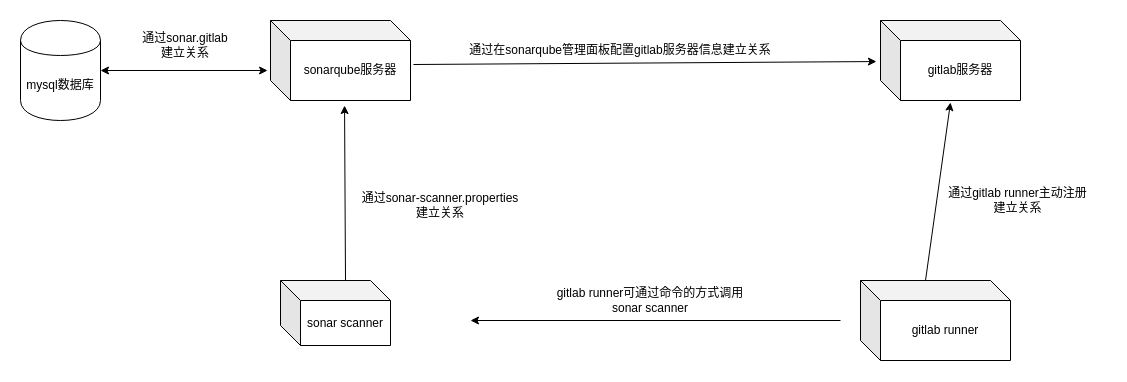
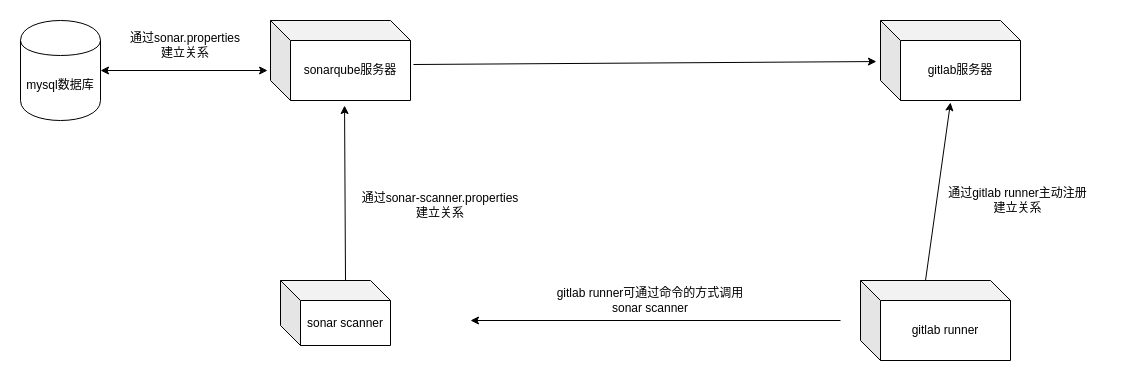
(186, 46) -> (186, 46)
(621, 51) -> none
